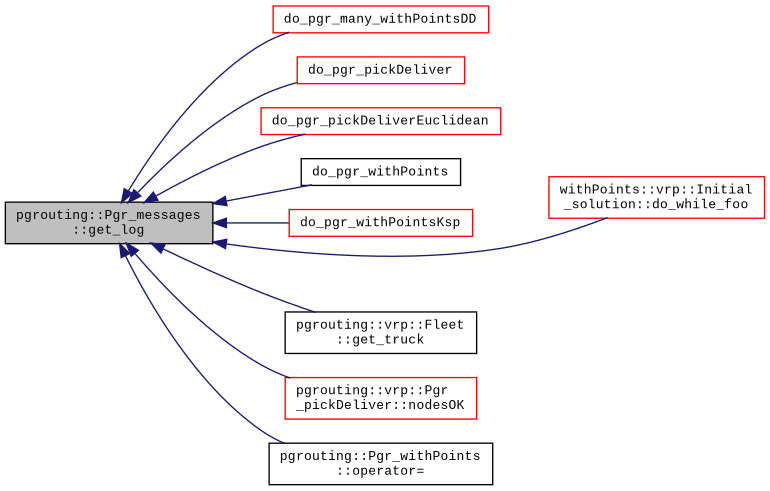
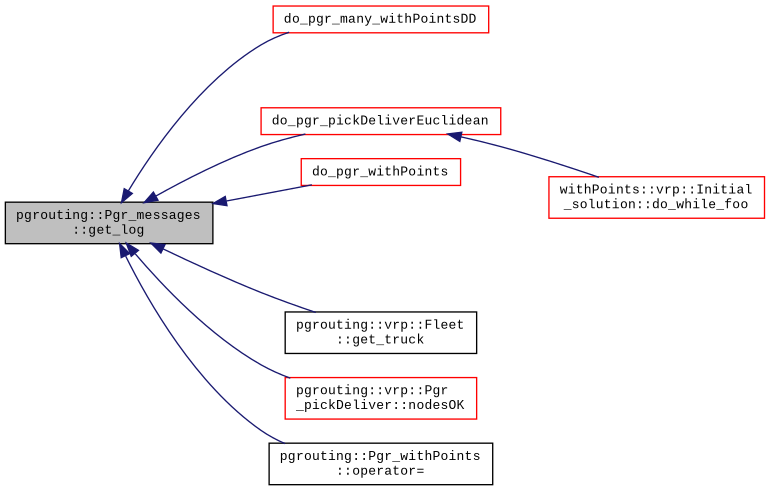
(381, 70) -> none
(381, 172) -> (381, 172)
(381, 223) -> none
(419, 256) -> (530, 155)
